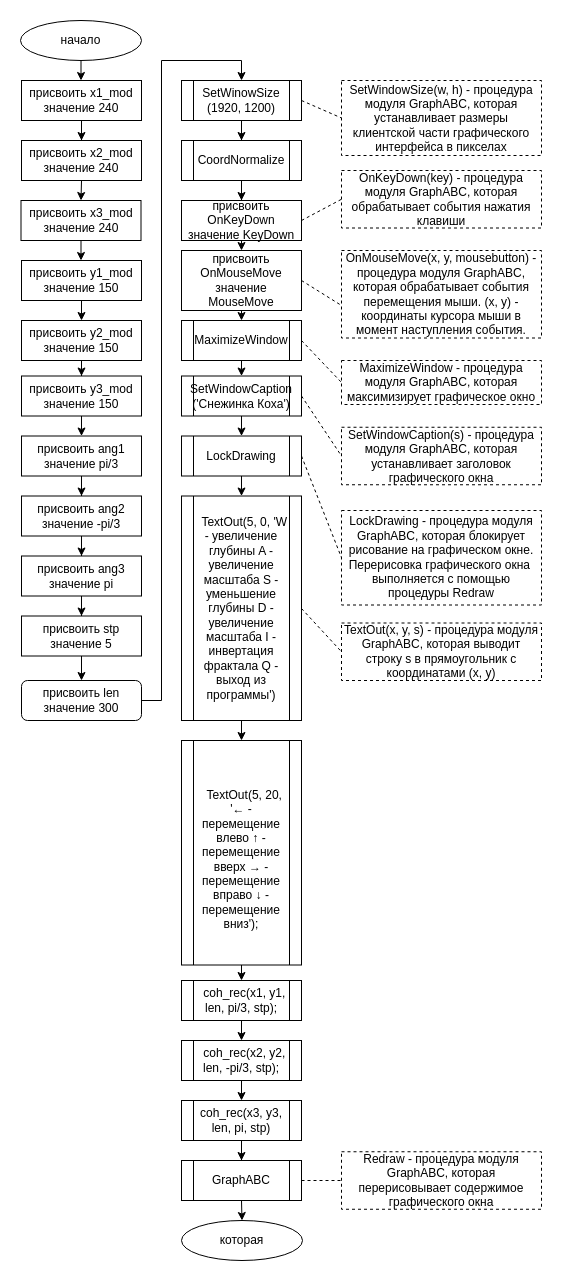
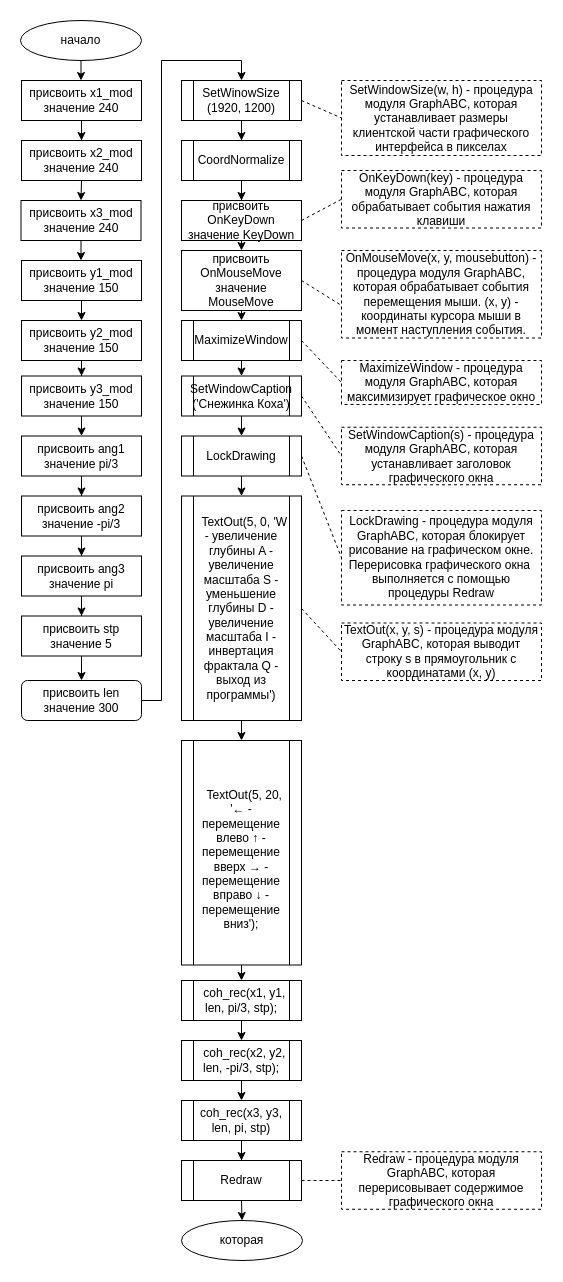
(242, 1181) -> (242, 1181)
